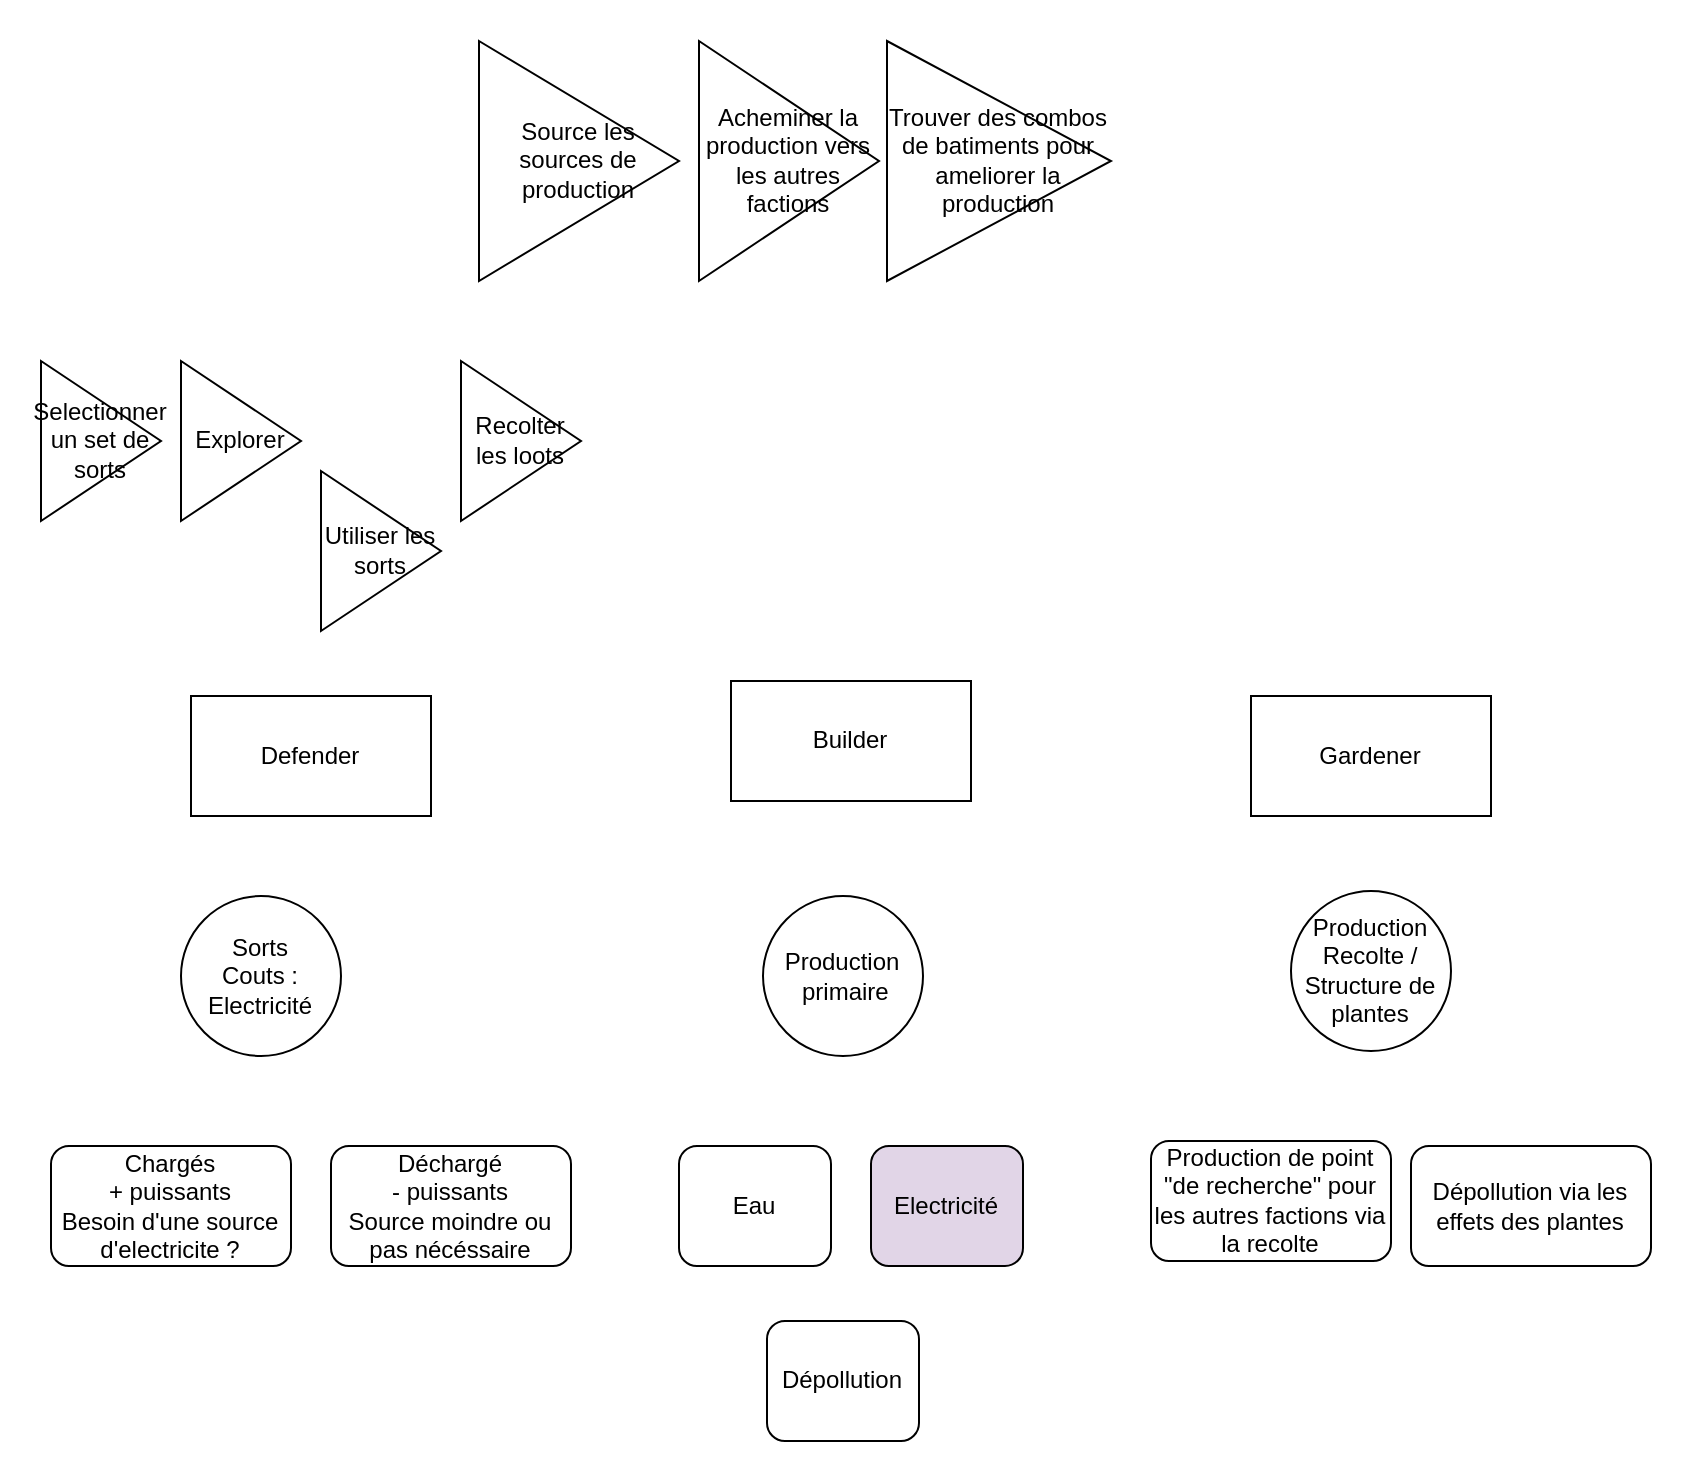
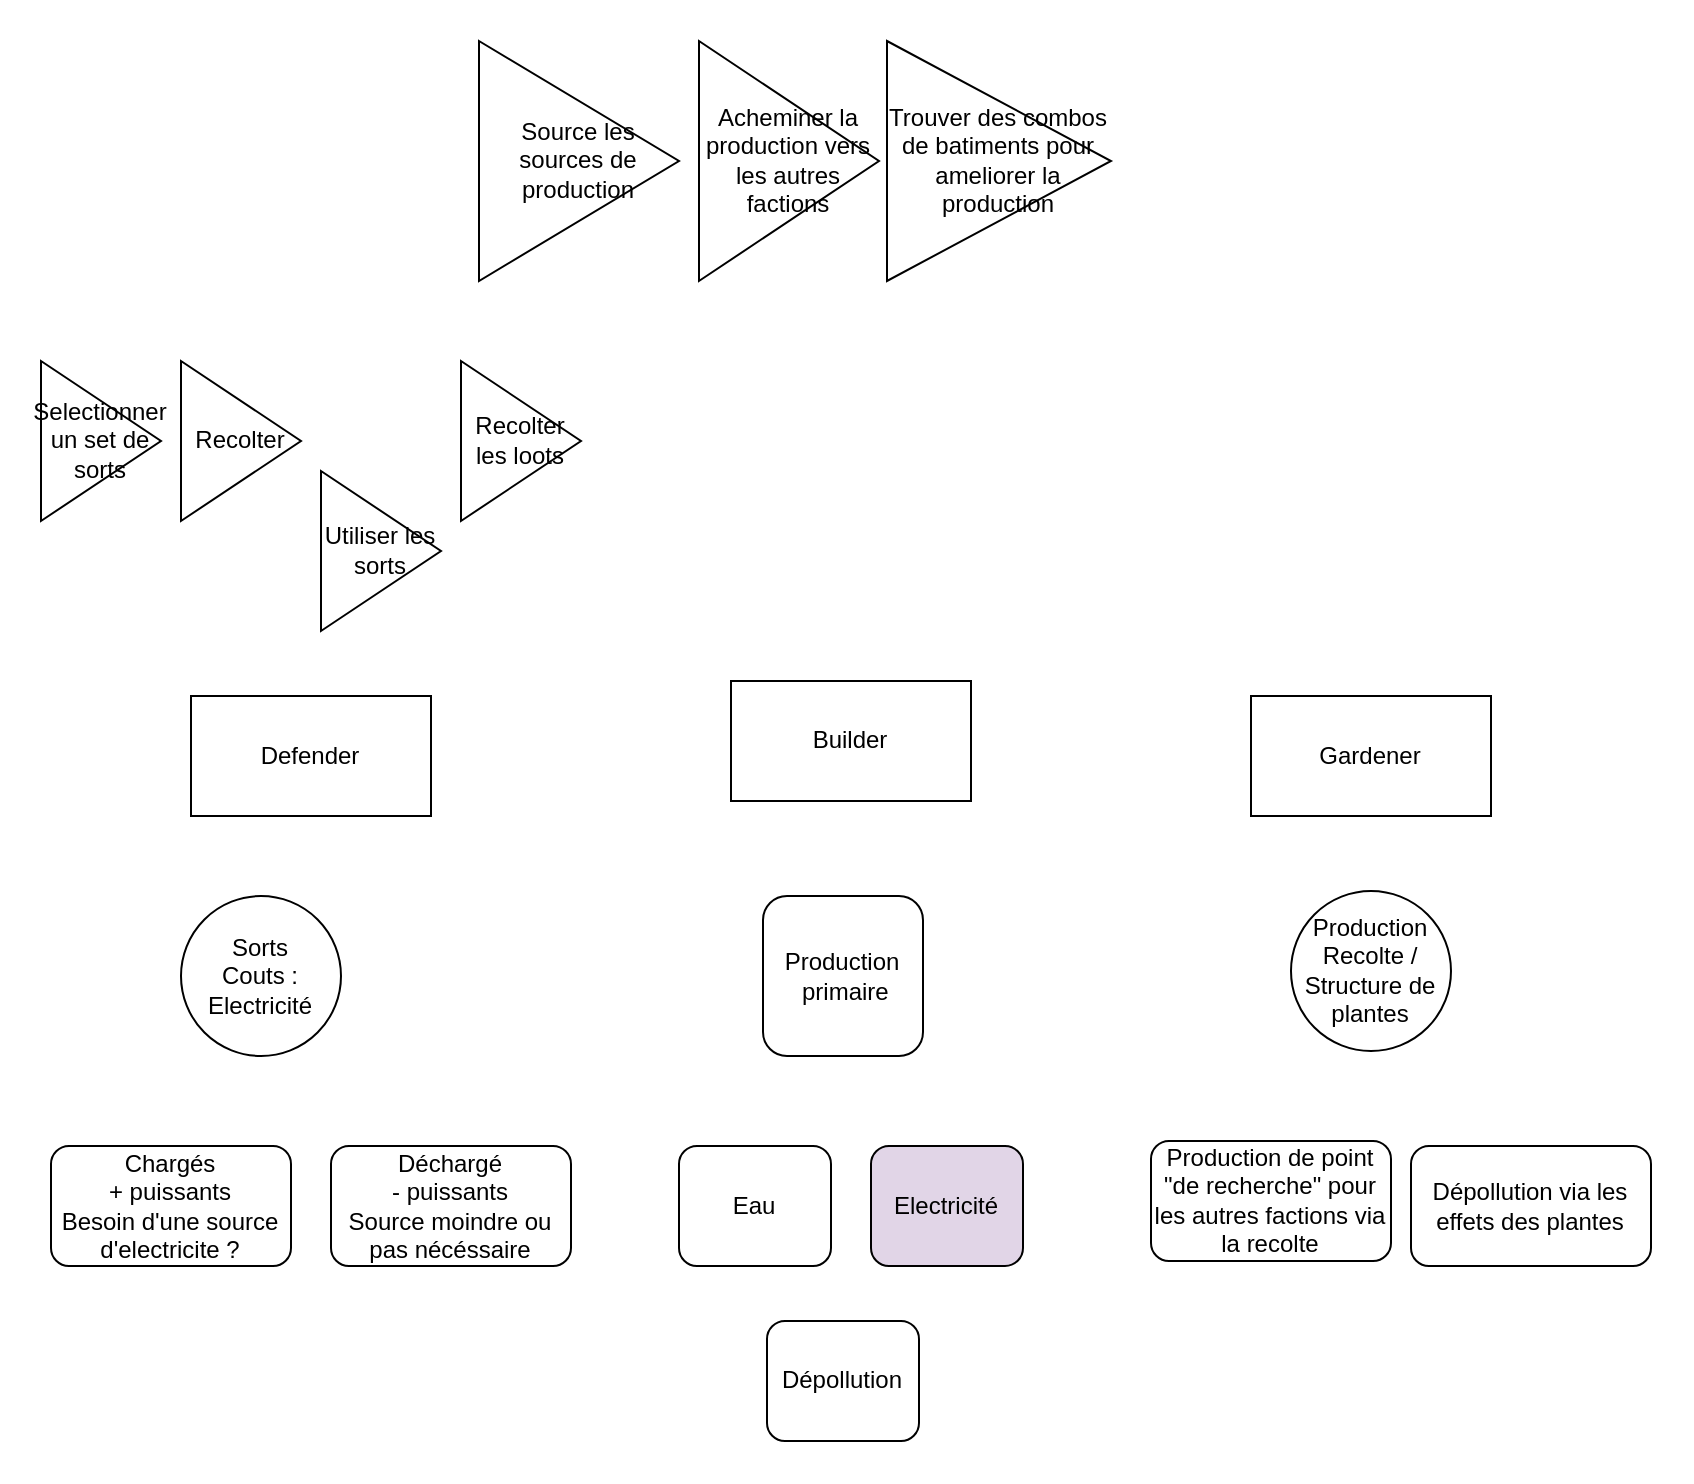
(241, 441) -> (241, 441)
(843, 976) -> (843, 976)
